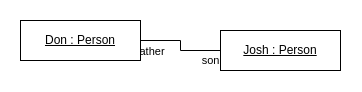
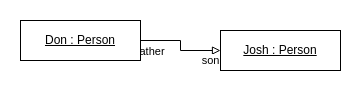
(214, 51) -> (211, 51)
